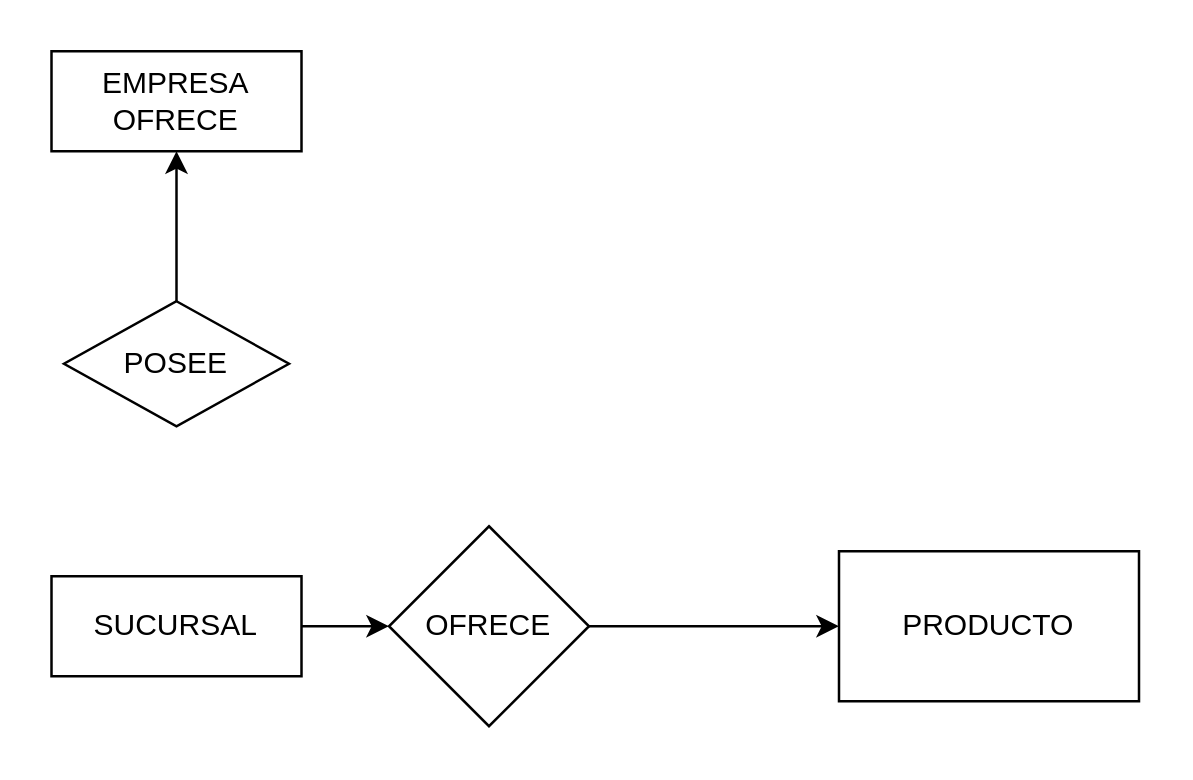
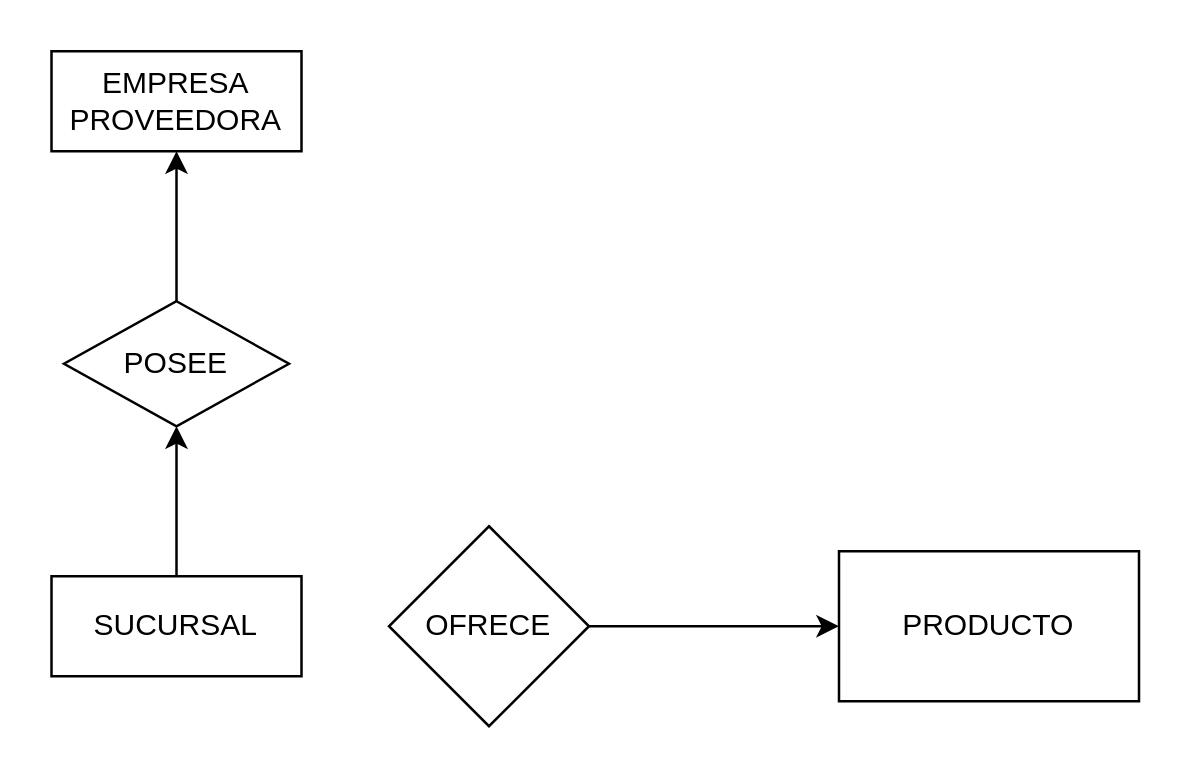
(176, 101) -> (176, 101)
none -> (176, 509)
(349, 626) -> none
